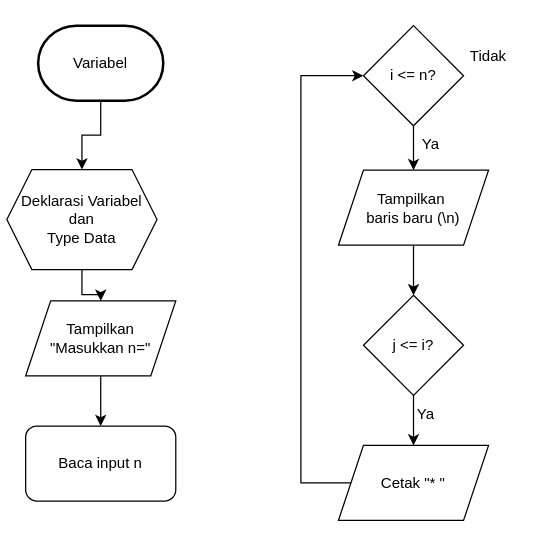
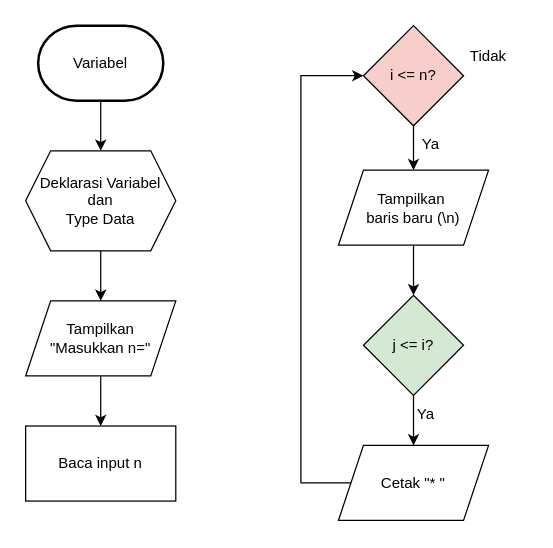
(413, 76) -> (413, 76)
(82, 219) -> (101, 201)
(413, 345) -> (413, 345)
(101, 463) -> (101, 463)
